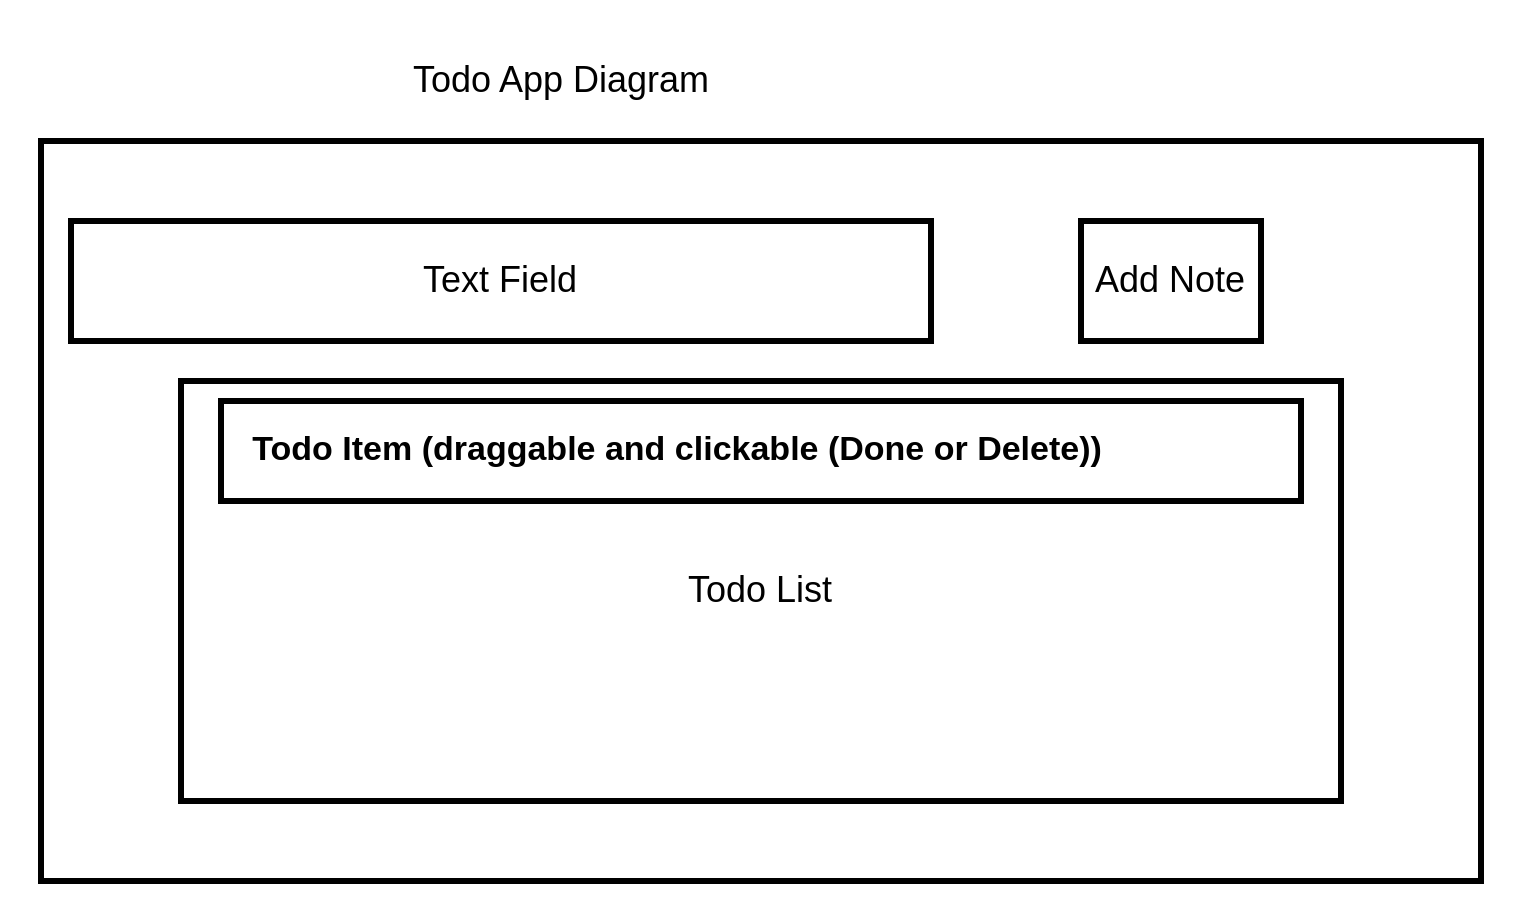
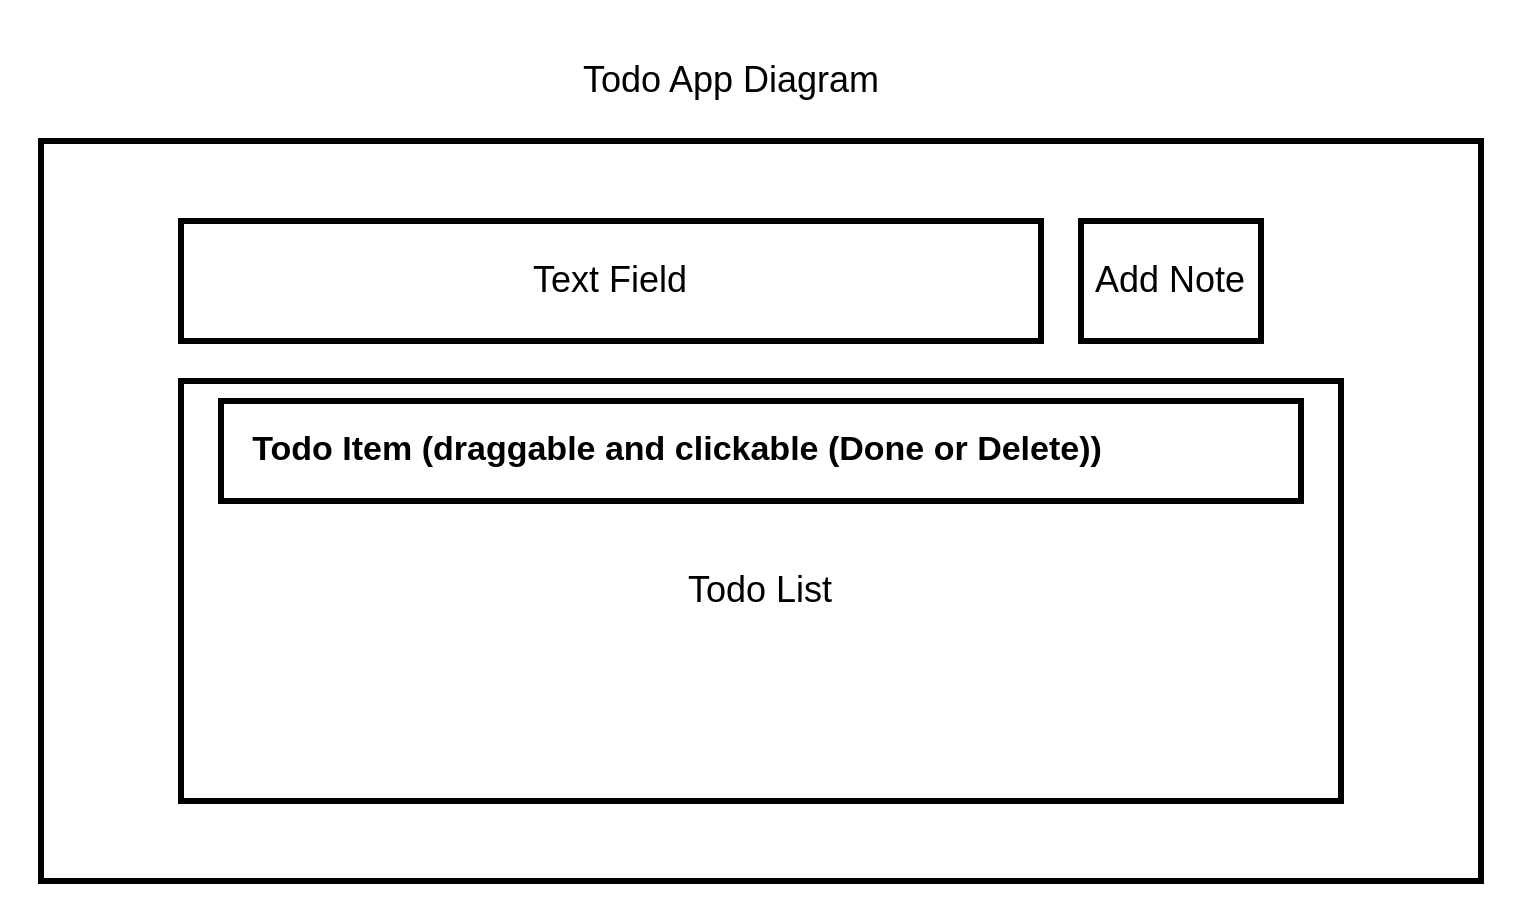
(561, 81) -> (731, 81)
(501, 281) -> (611, 281)
